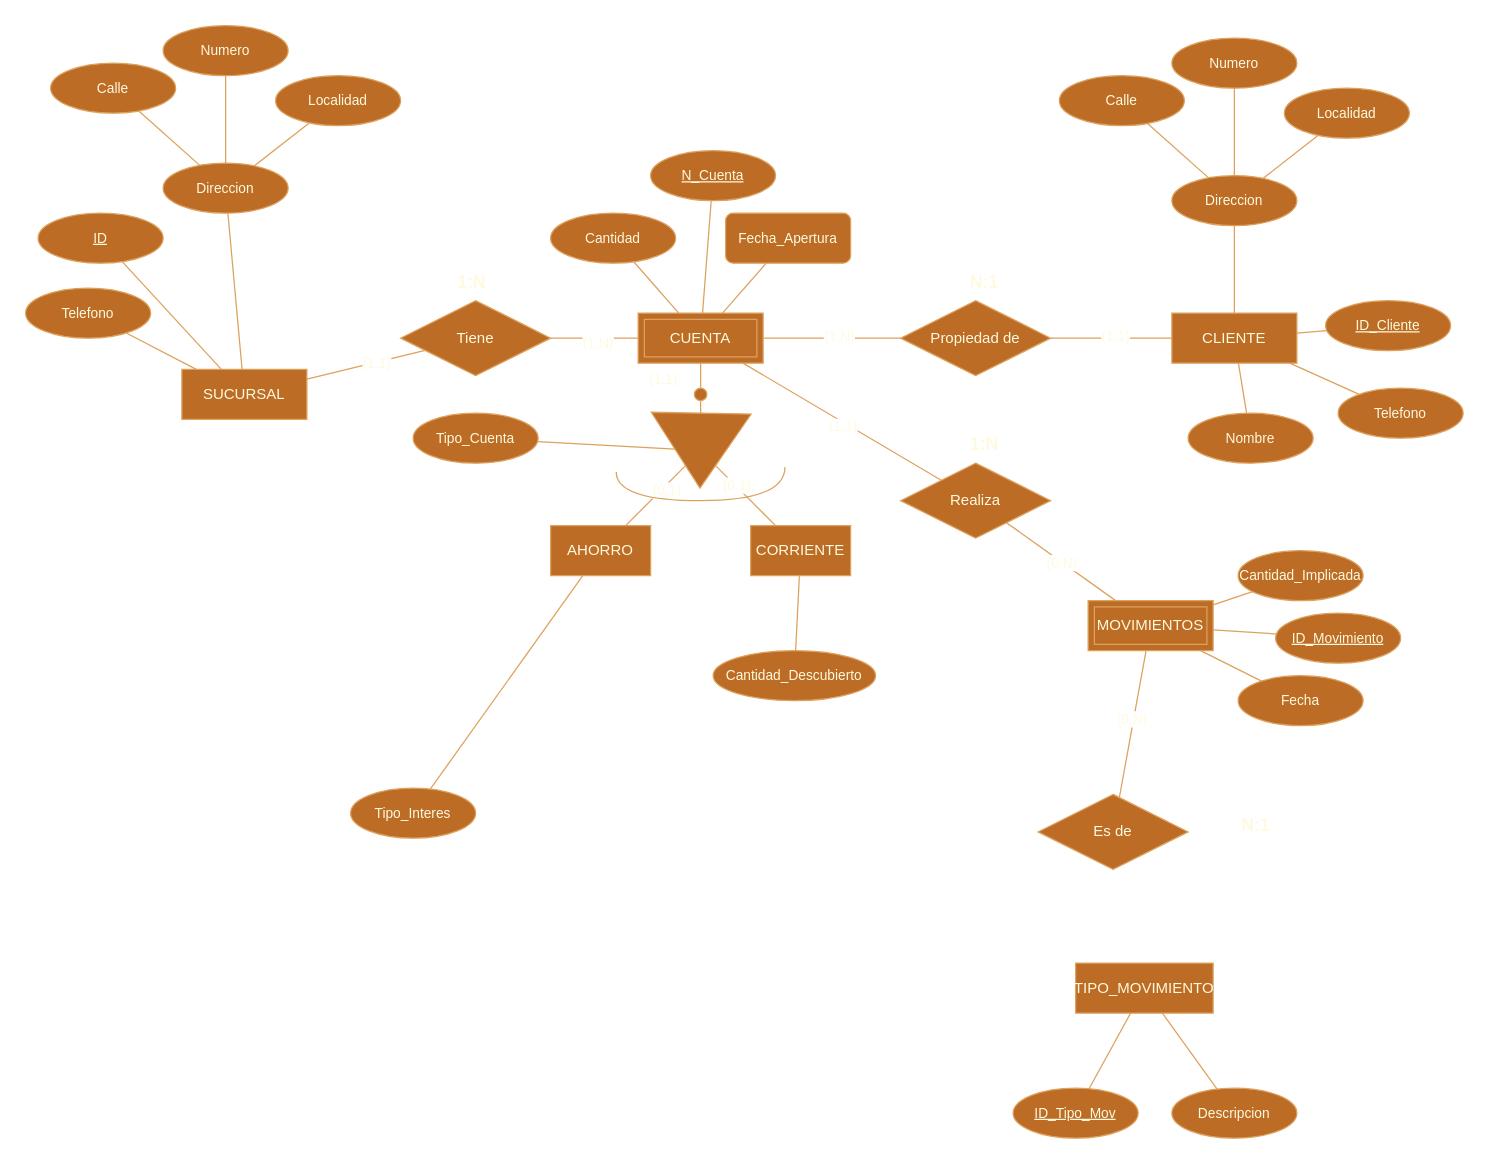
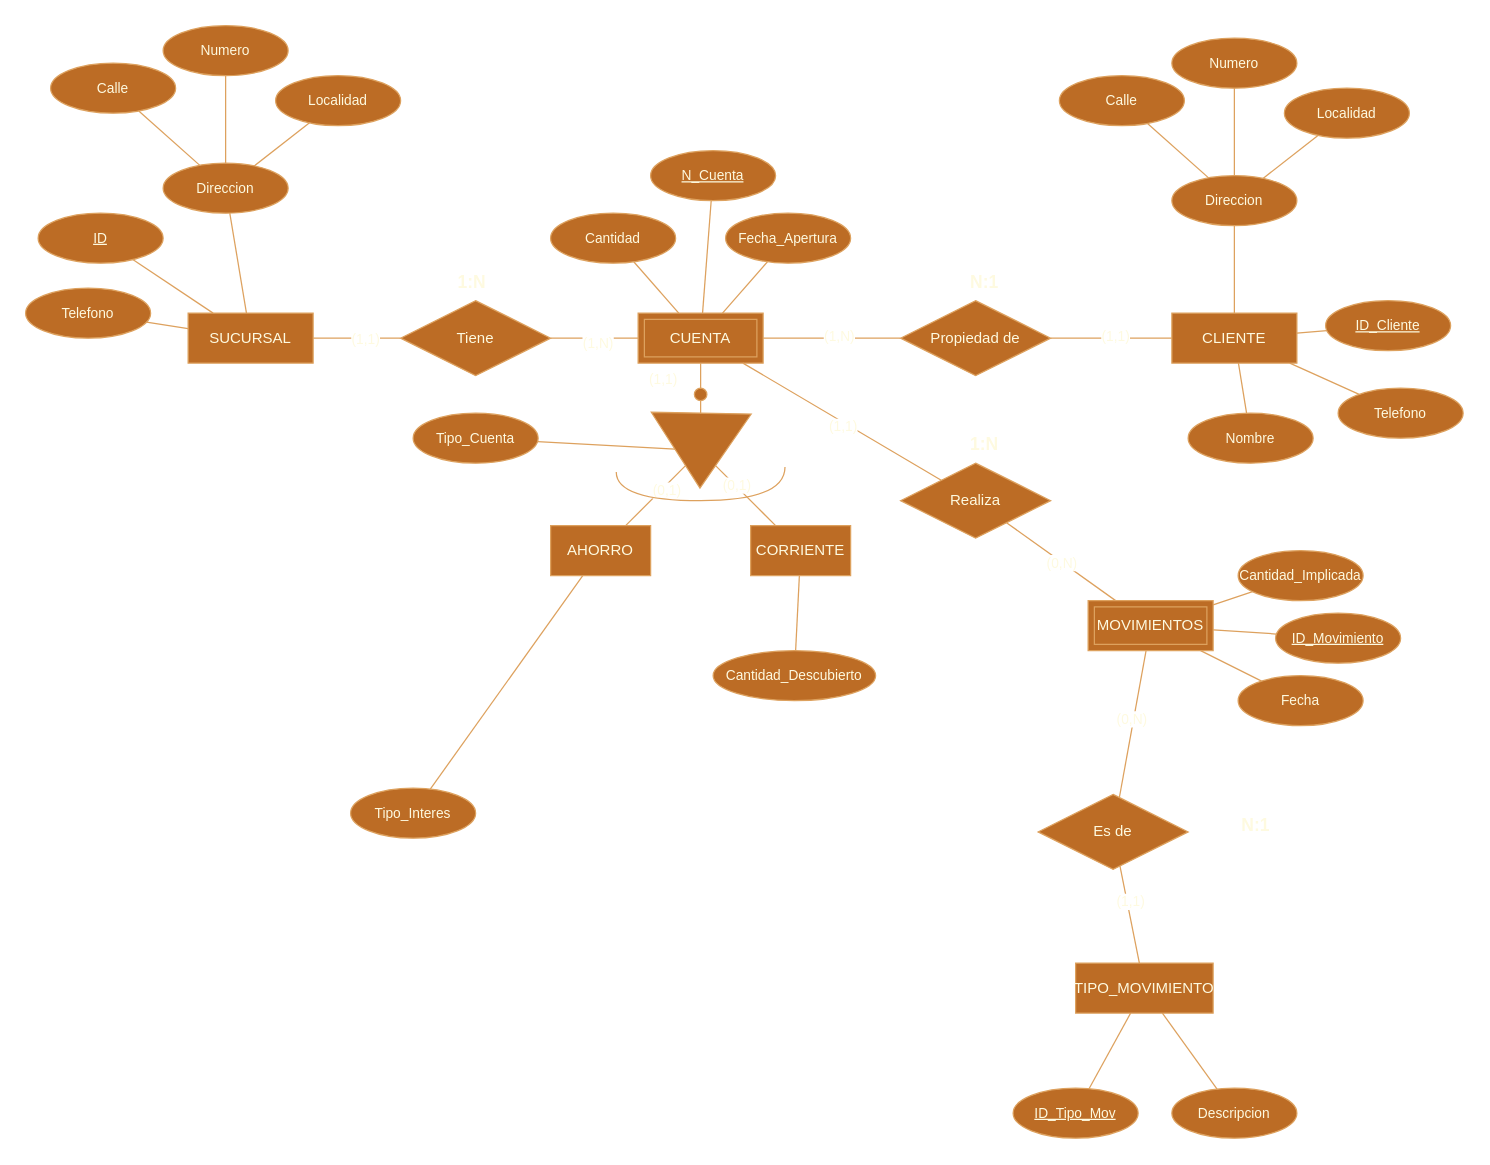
(788, 238) -> (788, 238)
(244, 394) -> (251, 338)
none -> (1134, 936)
